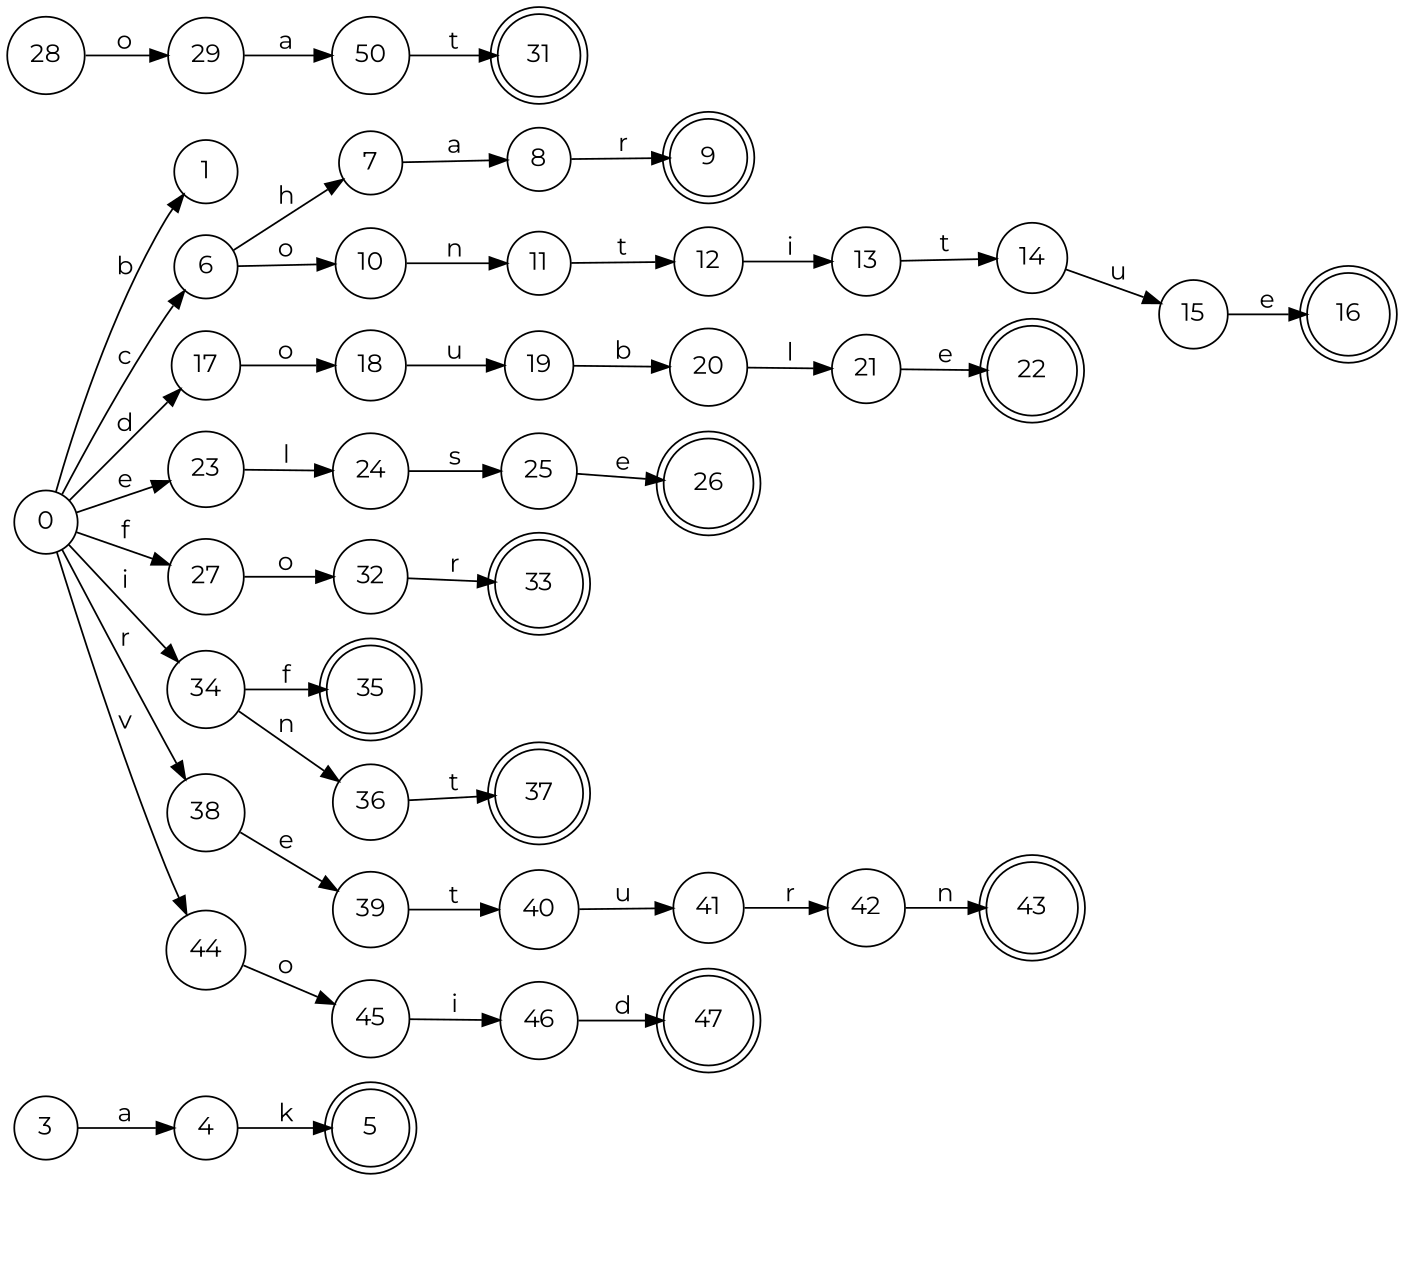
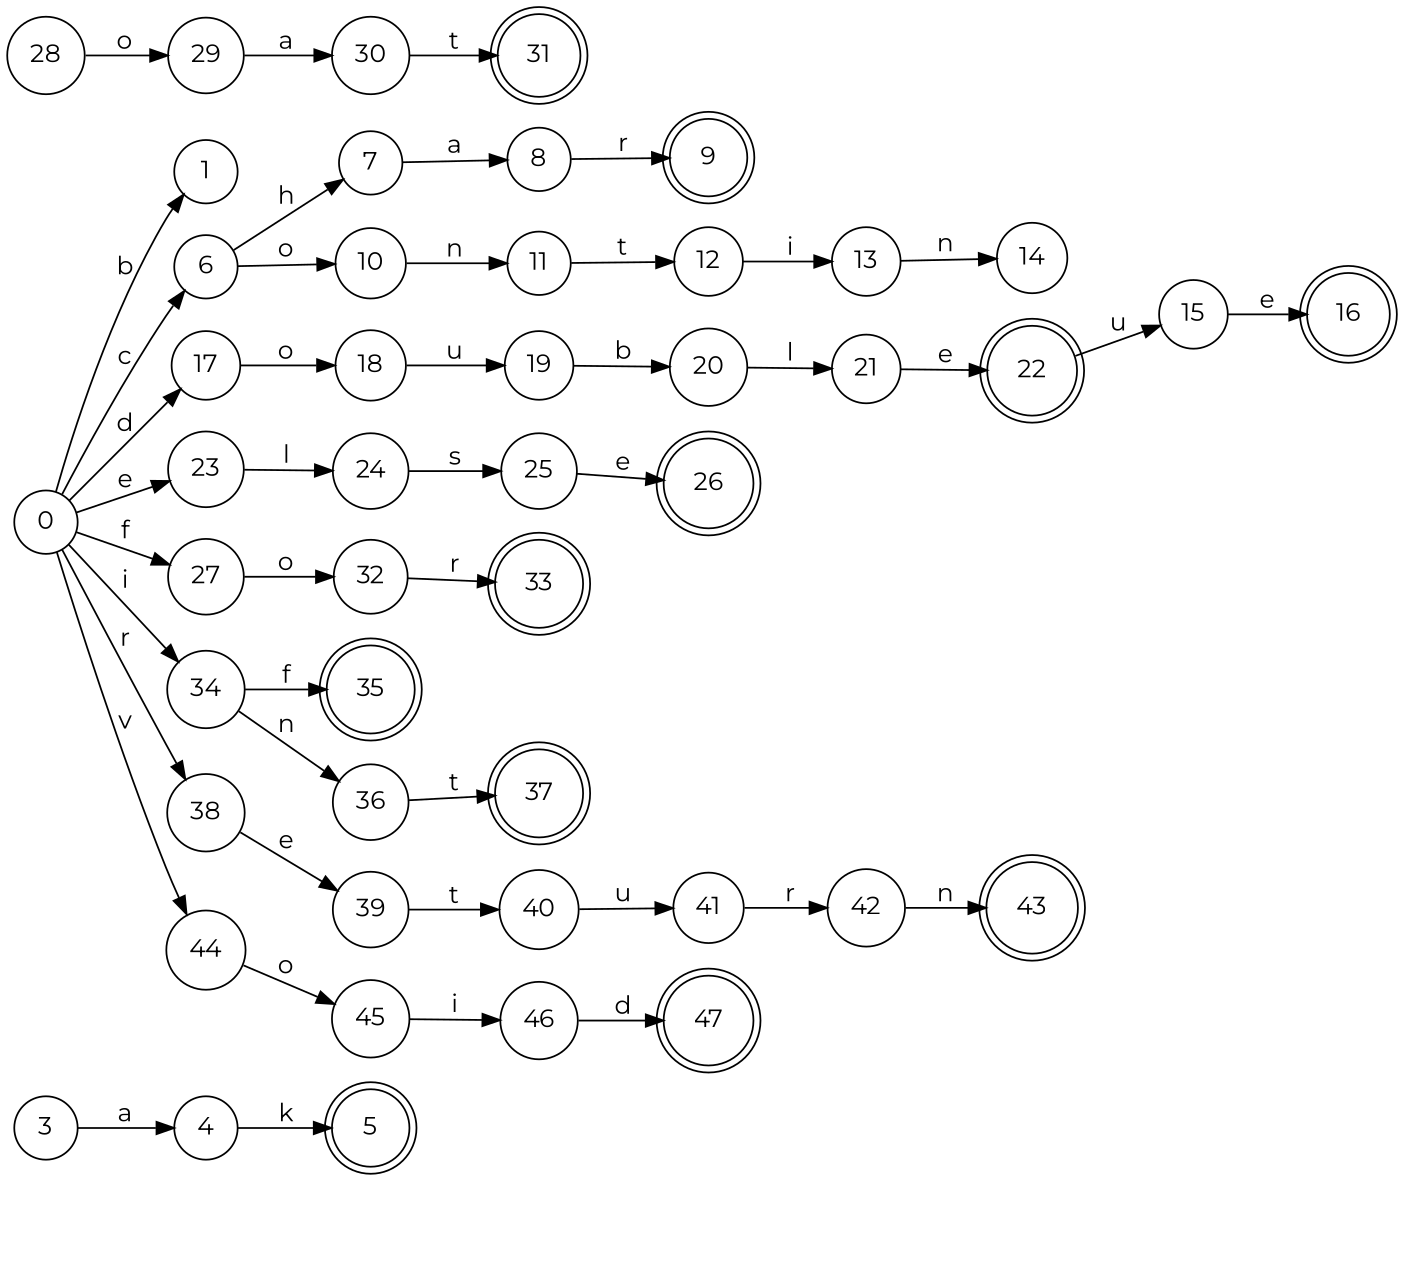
(371, 55) -> (371, 55)
(946, 245) -> (946, 245)
(1105, 283) -> (1109, 344)
